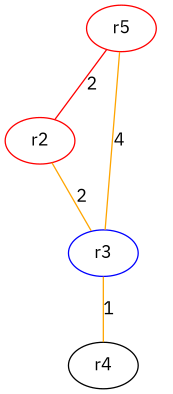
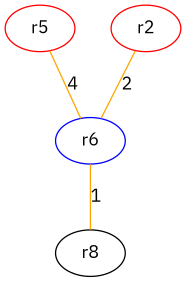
(81, 85) -> none
(103, 253) -> (90, 141)
(103, 366) -> (90, 253)
